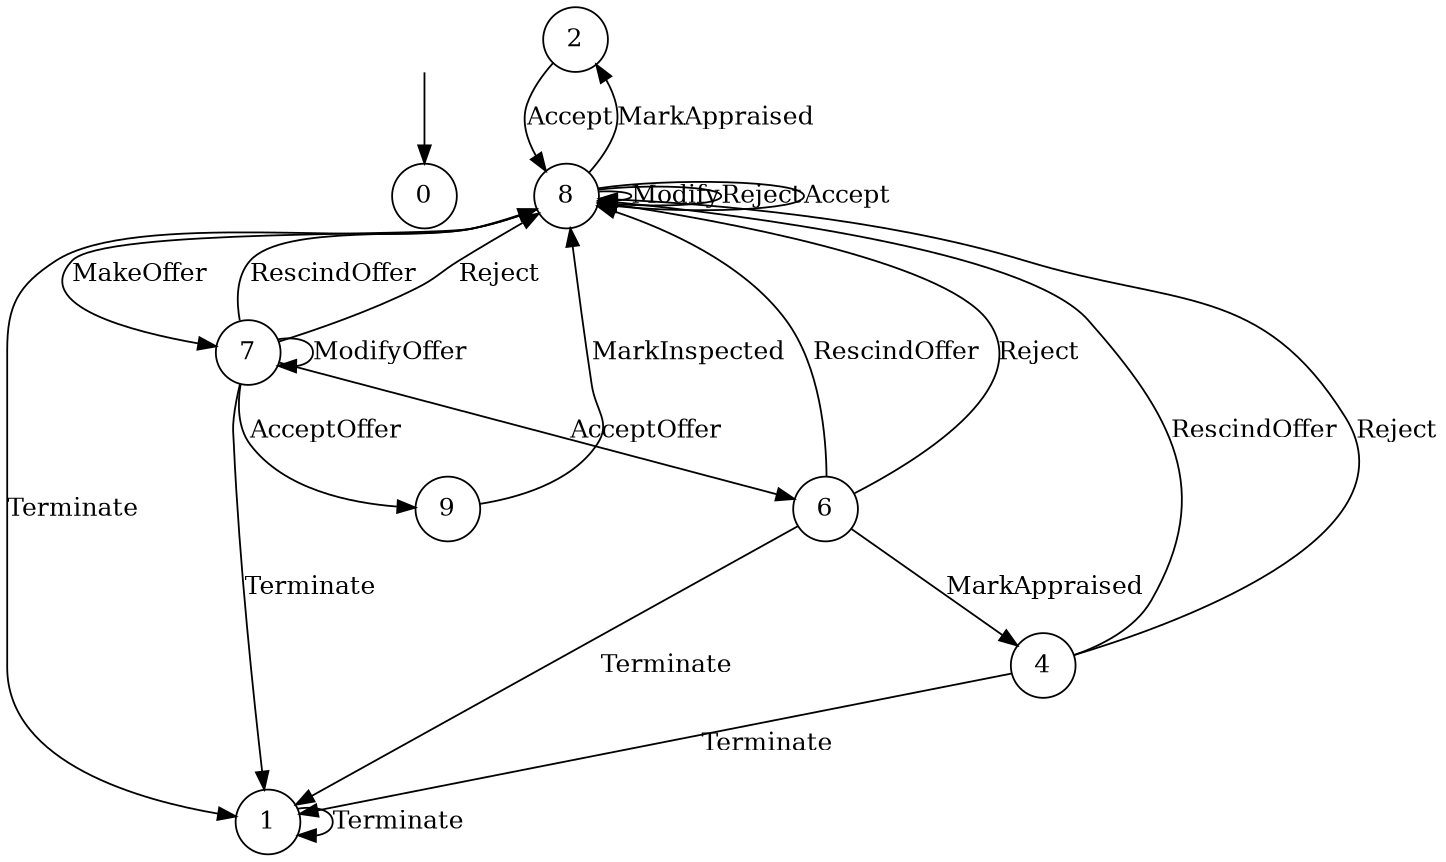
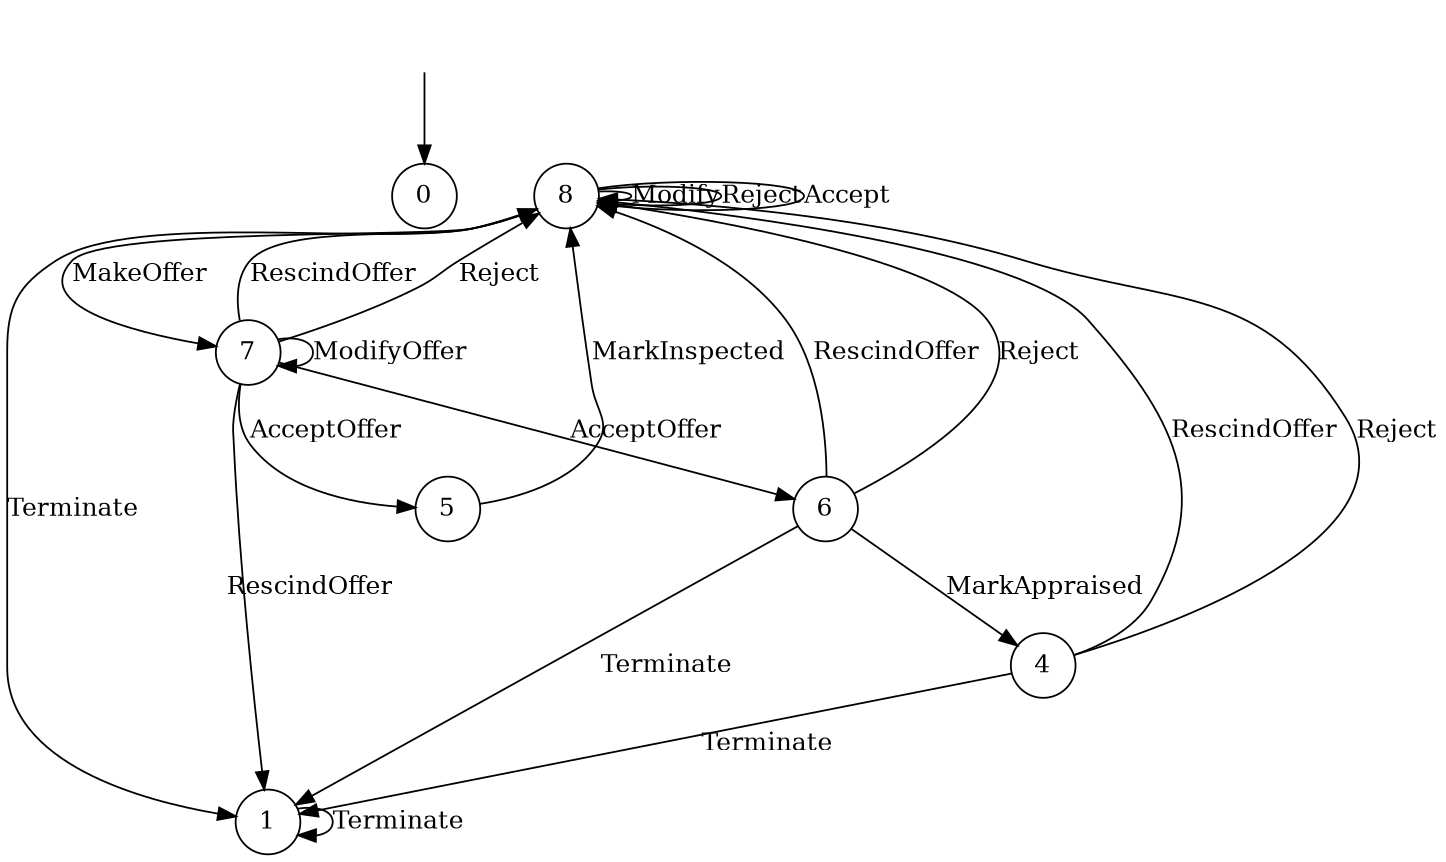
(576, 40) -> none
(448, 509) -> (448, 509)
(310, 587) -> (310, 587)
